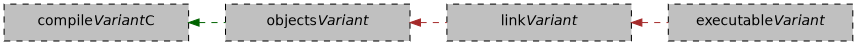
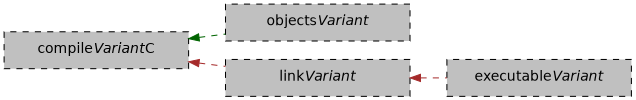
(434, 23) -> (212, 65)
